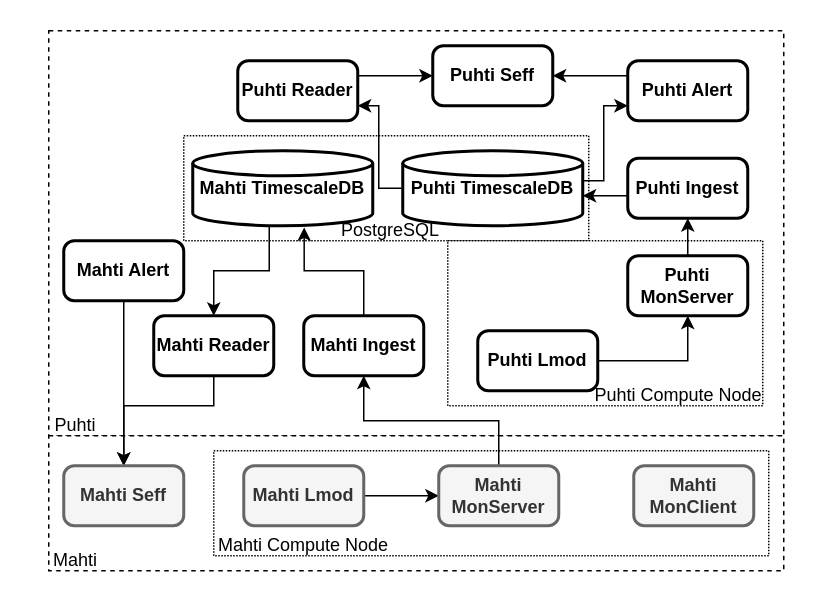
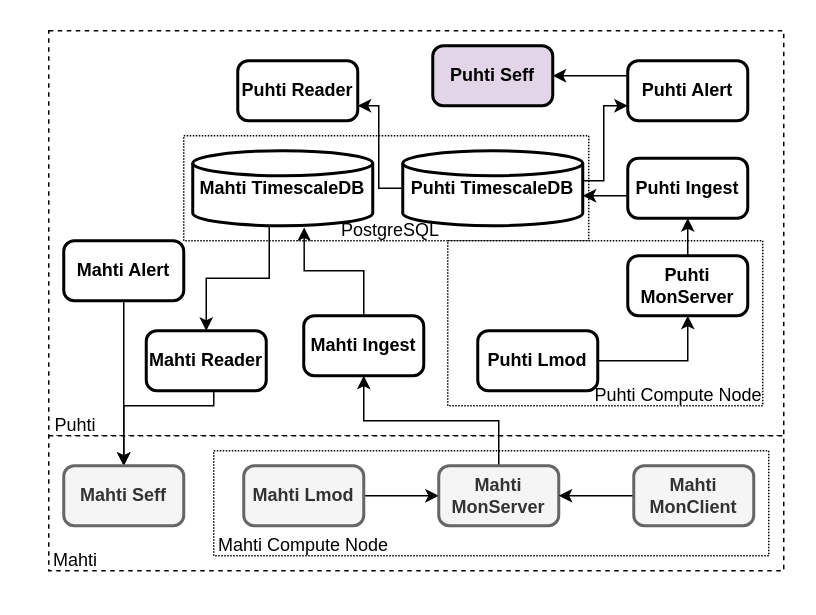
(390, 76) -> none
(493, 76) -> (493, 76)
(214, 346) -> (206, 361)
none -> (601, 496)
